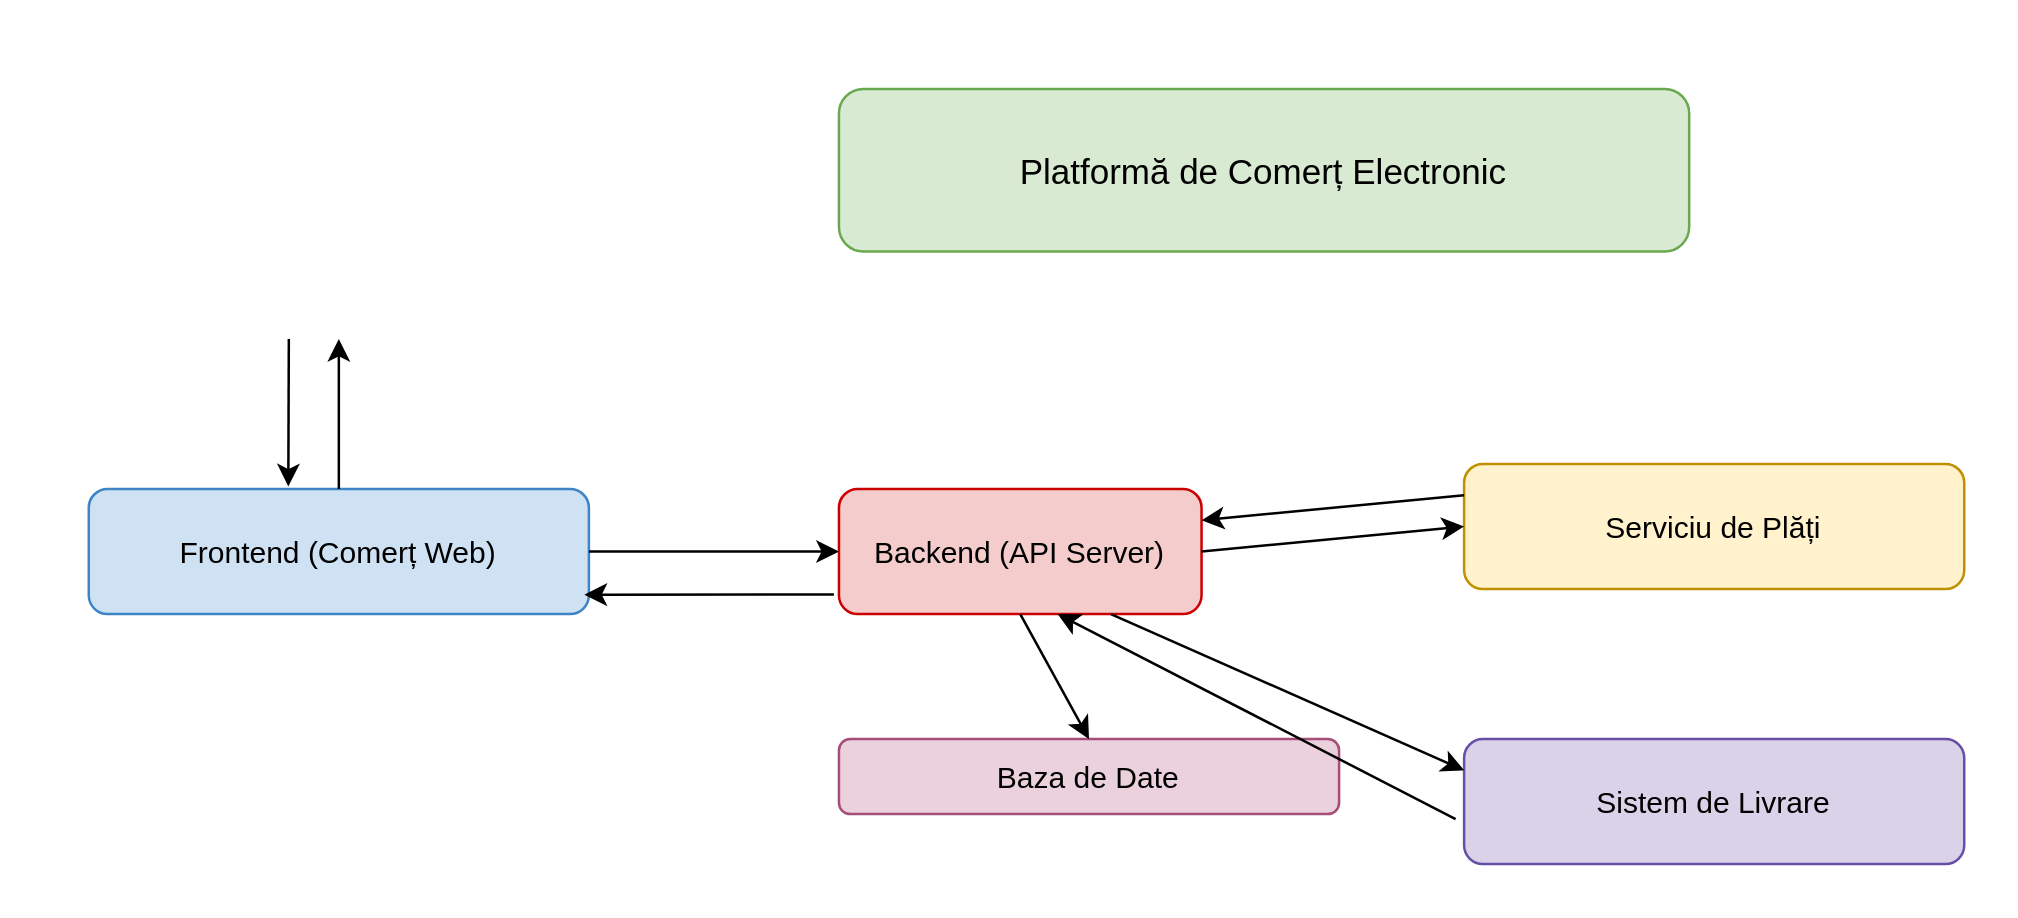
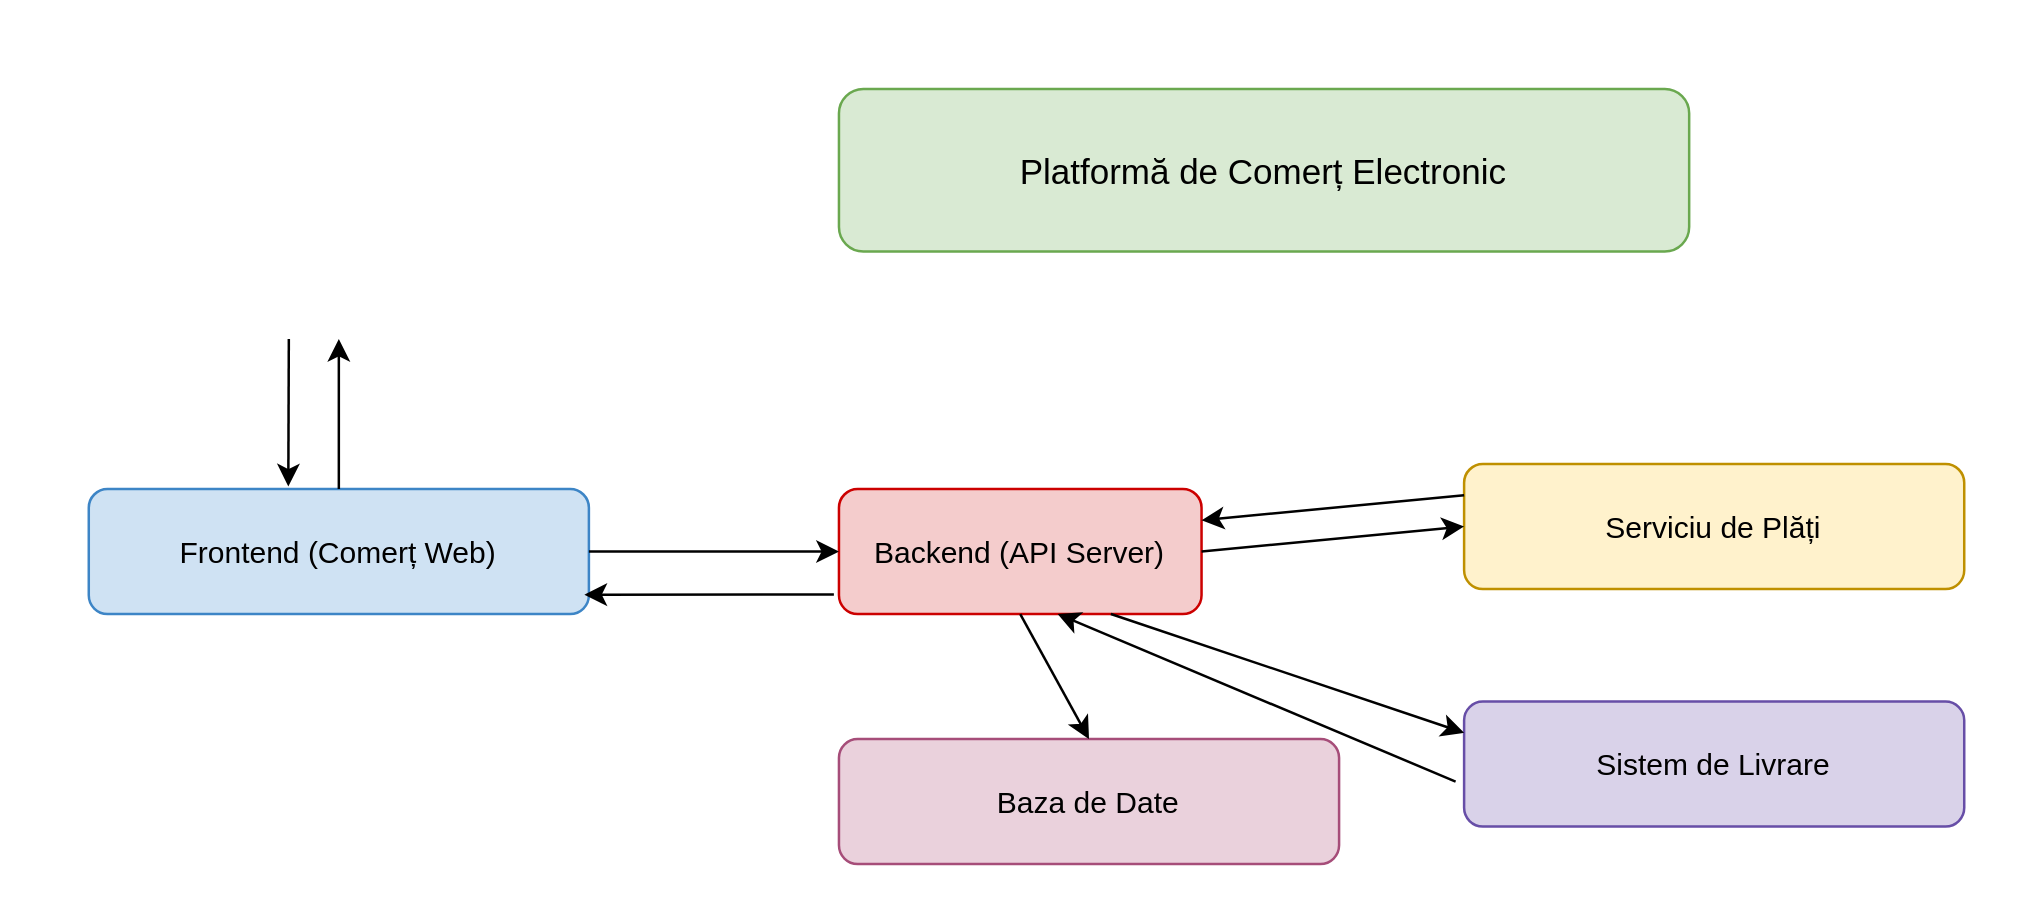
(1089, 776) -> (1089, 801)
(1714, 801) -> (1714, 764)
